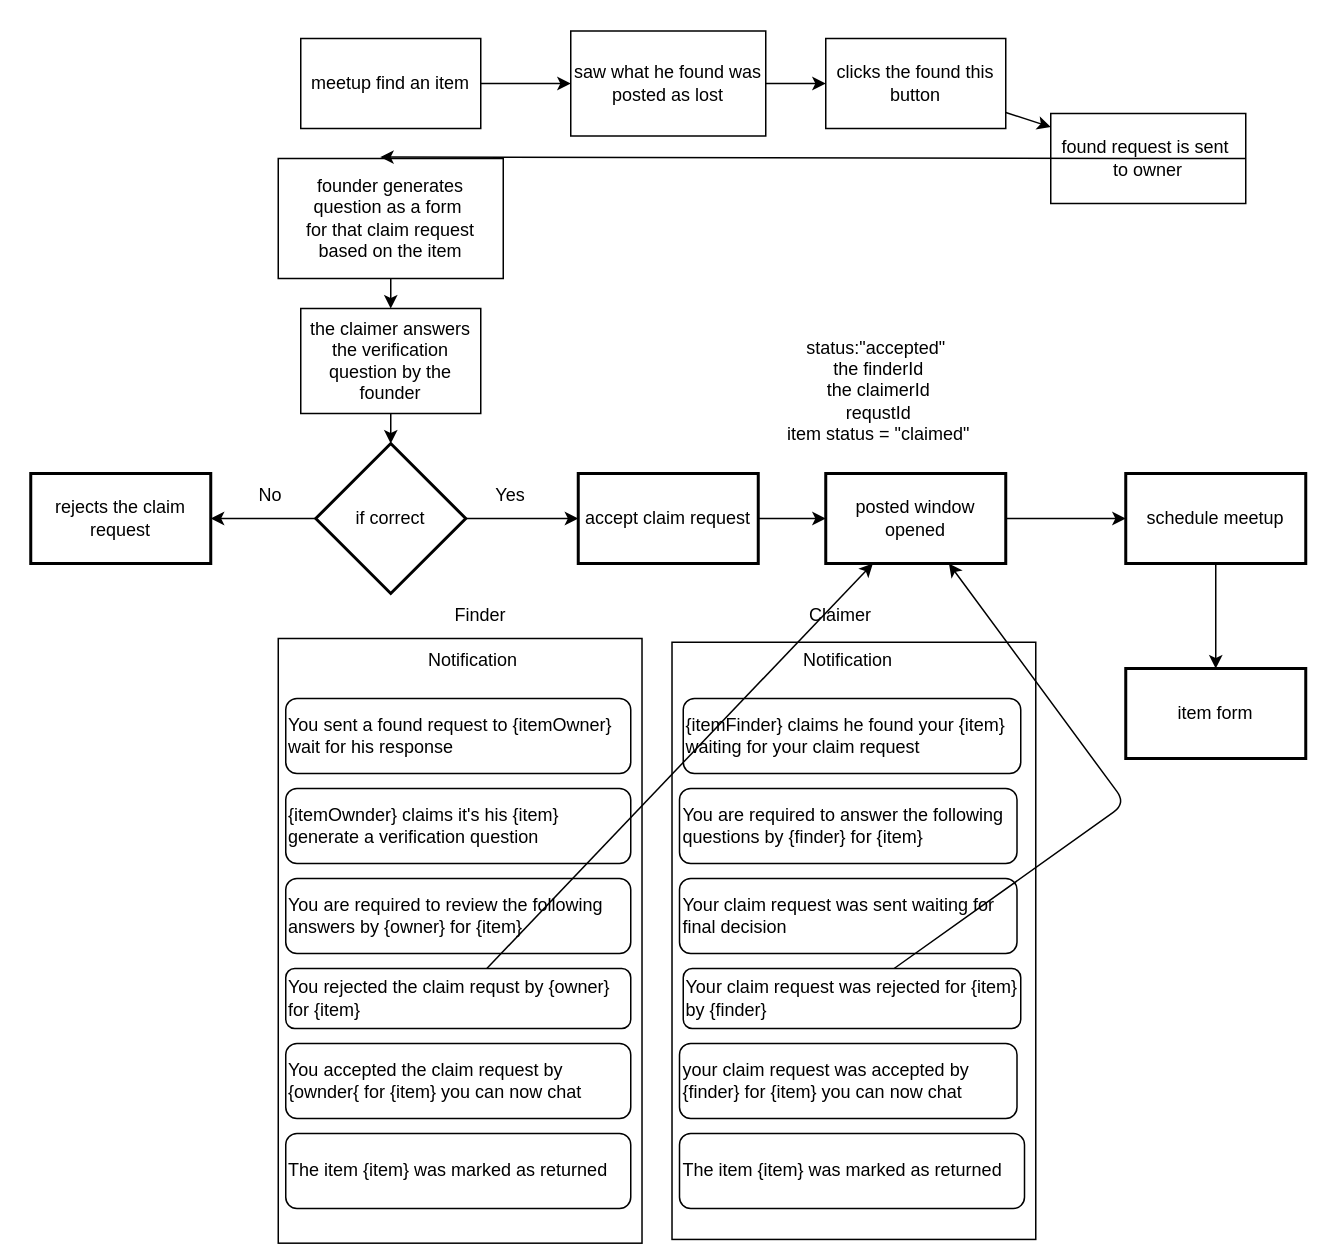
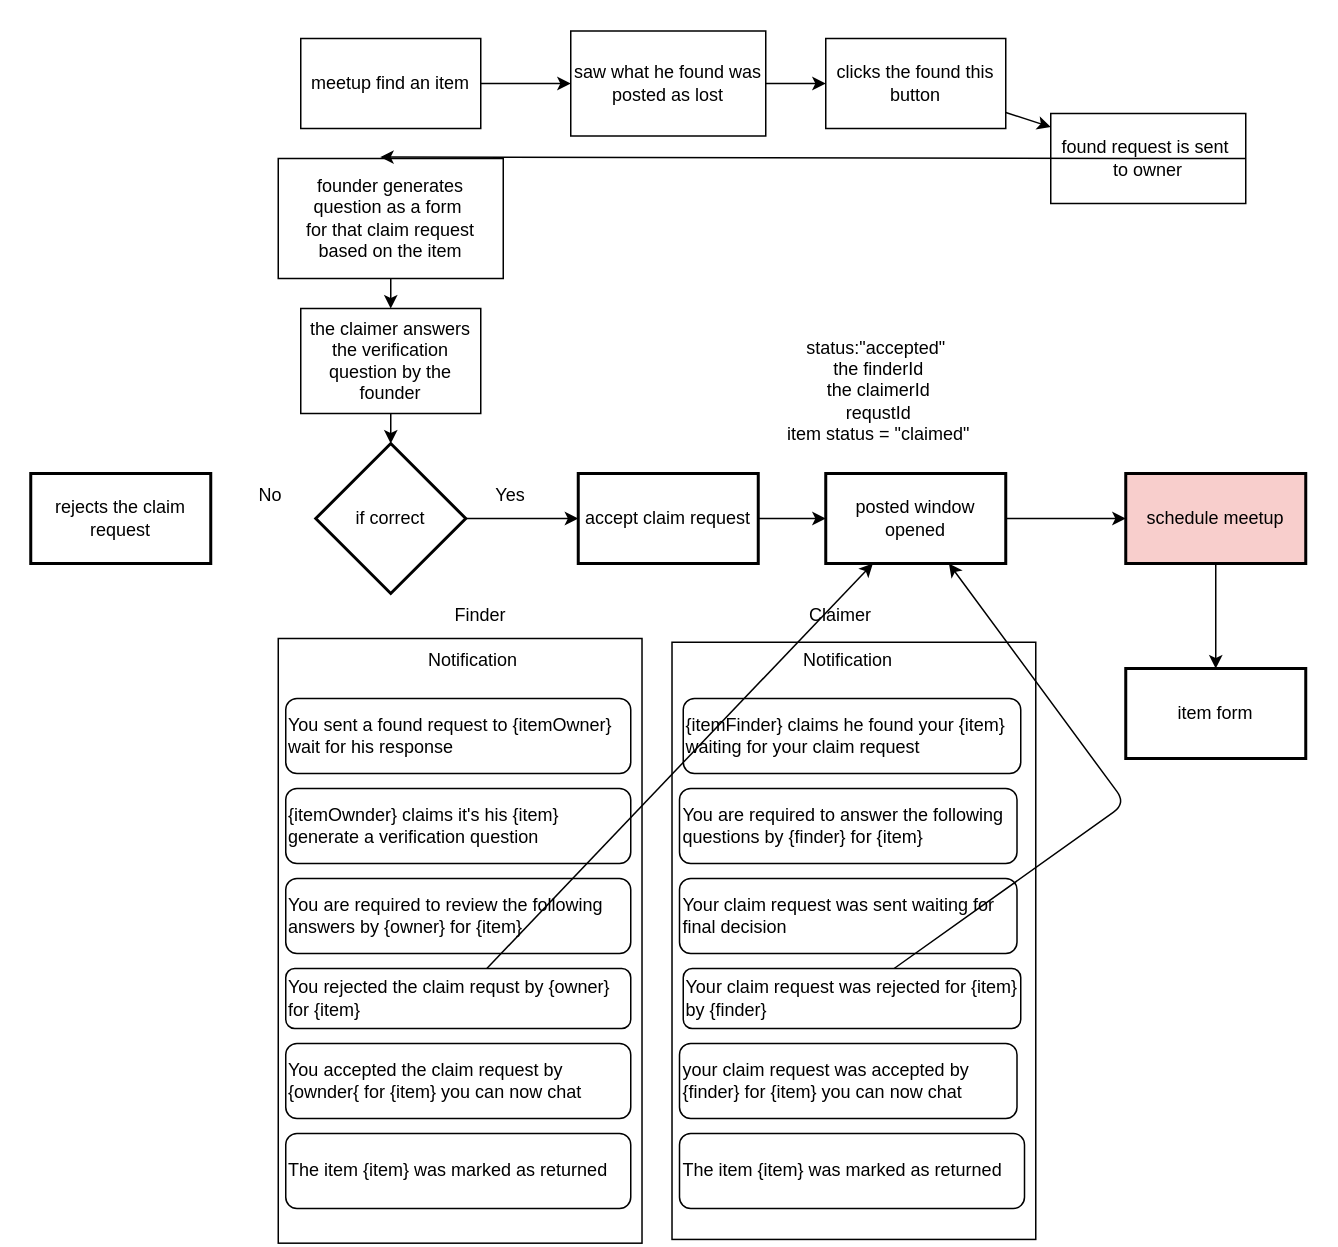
(268, 518) -> none
(1216, 518) -> (1216, 518)
